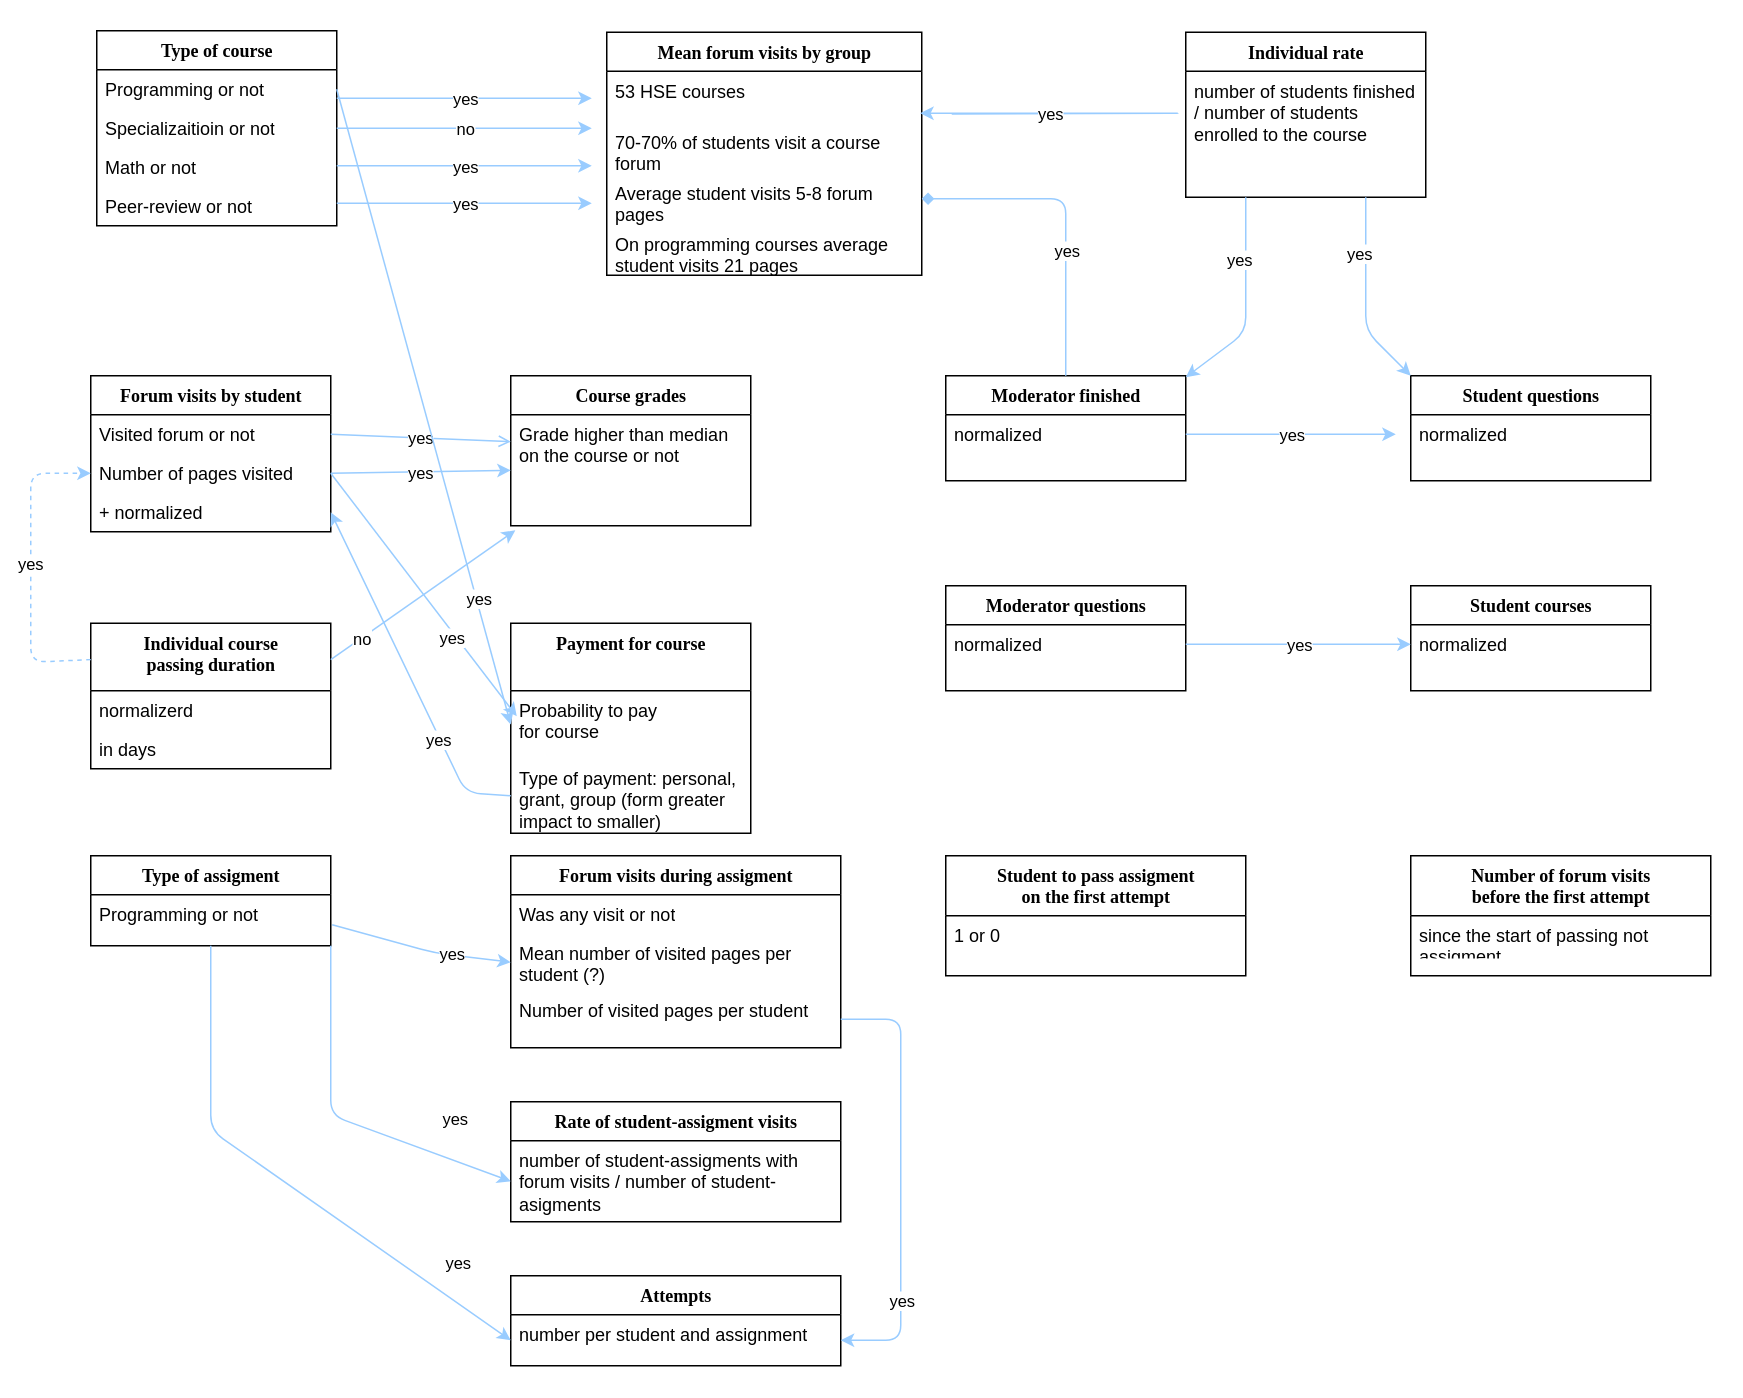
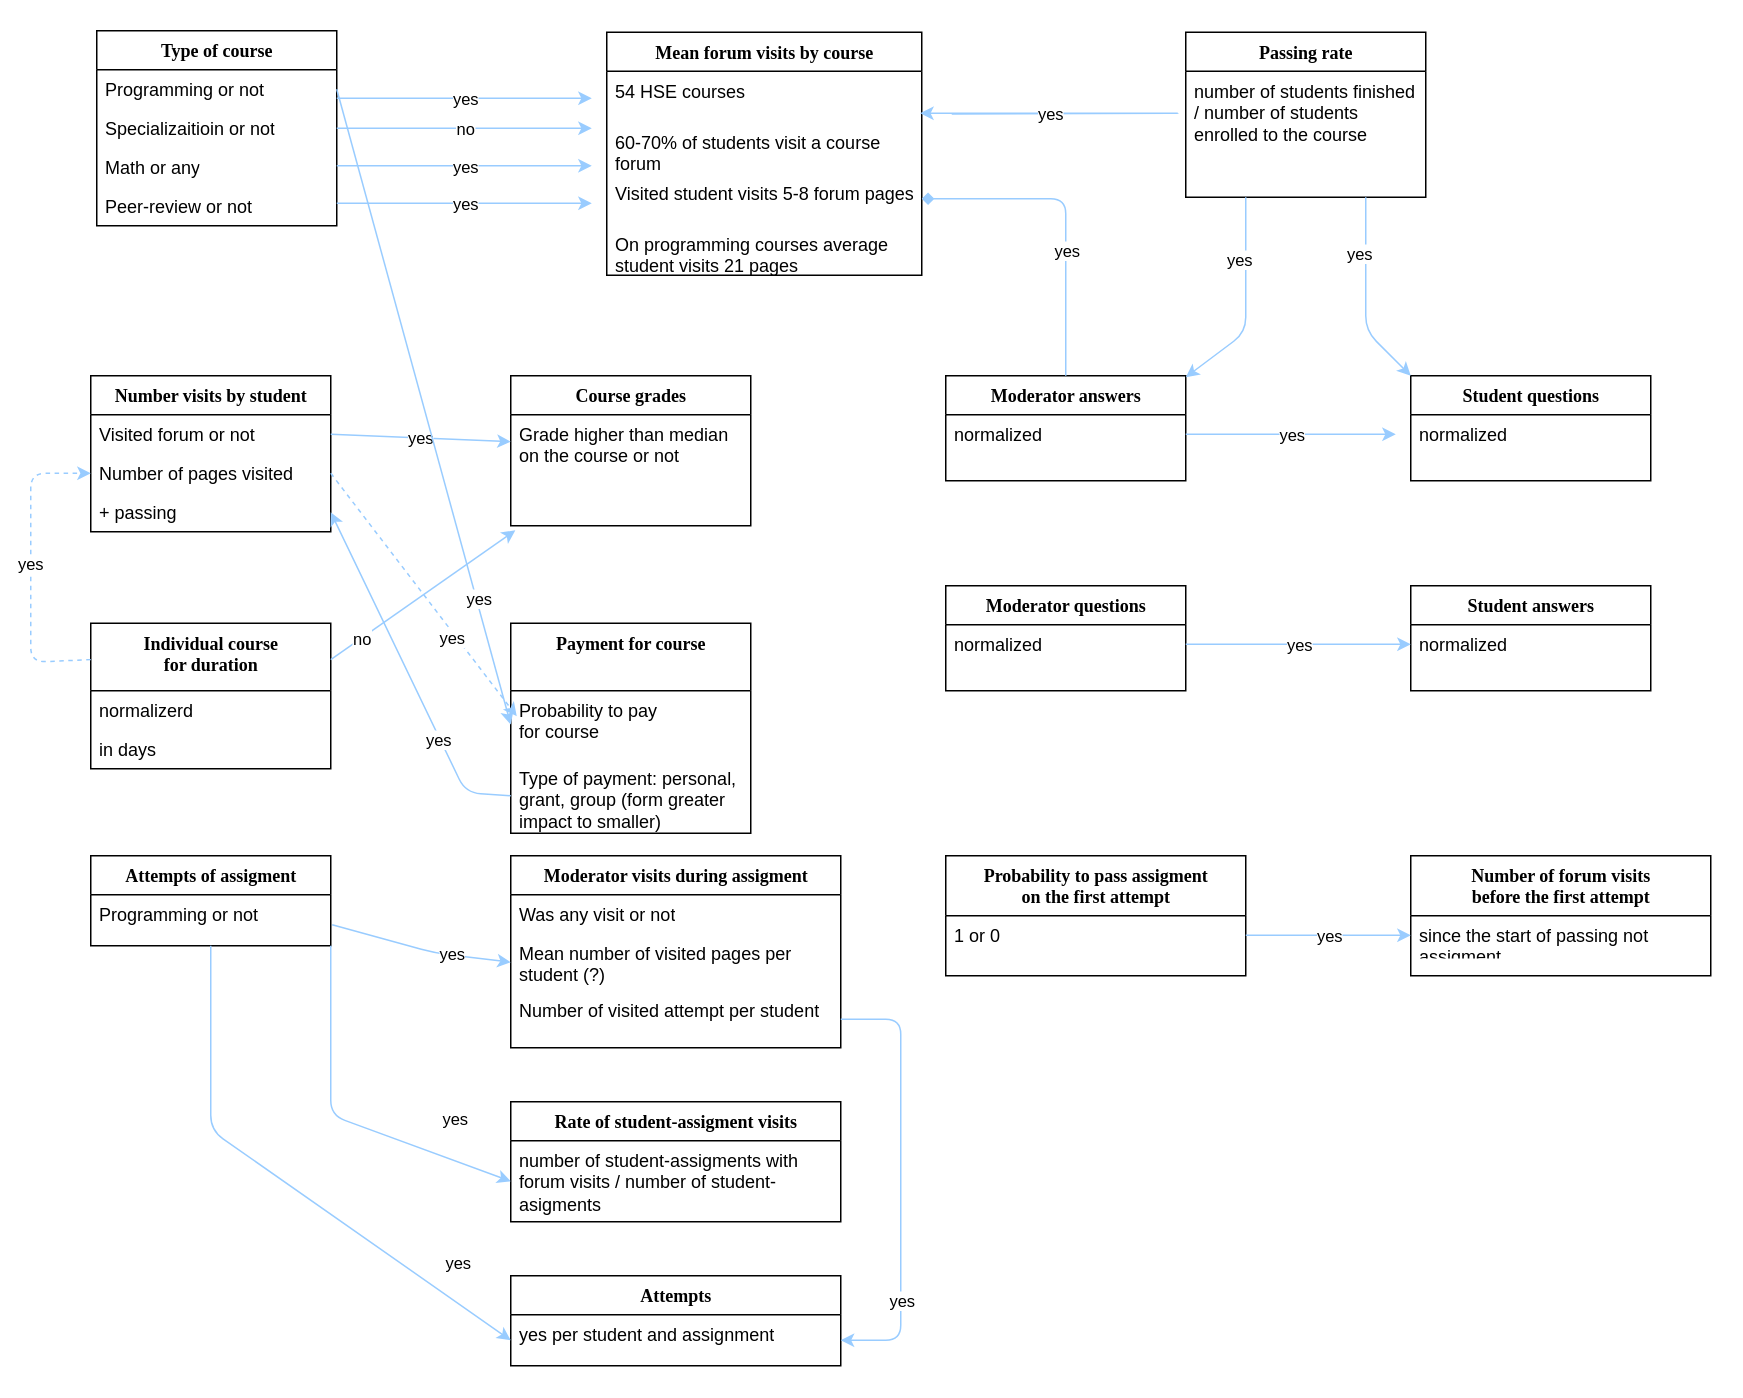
(765, 54) -> (765, 54)
(1307, 54) -> (1307, 54)
(682, 93) -> (682, 93)
(766, 154) -> (766, 154)
(157, 169) -> (157, 169)
(766, 205) -> (766, 205)
(212, 397) -> (212, 397)
(1067, 397) -> (1067, 397)
(501, 441) -> (499, 441)
(419, 472) -> none
(153, 514) -> (140, 514)
(391, 552) -> (391, 552)
(1532, 607) -> (1532, 607)
(212, 655) -> (212, 655)
(212, 877) -> (212, 877)
(677, 877) -> (677, 877)
(1097, 888) -> (1097, 888)
none -> (1328, 935)
(677, 1023) -> (677, 1023)
(674, 1336) -> (659, 1336)
